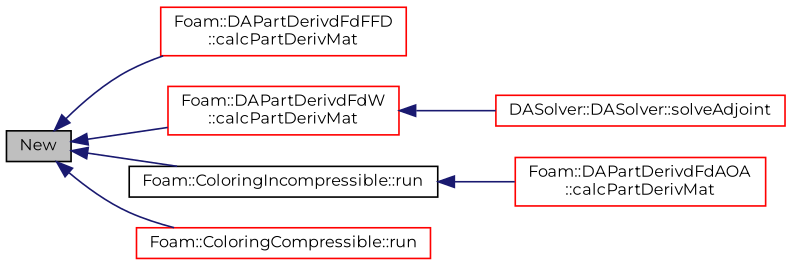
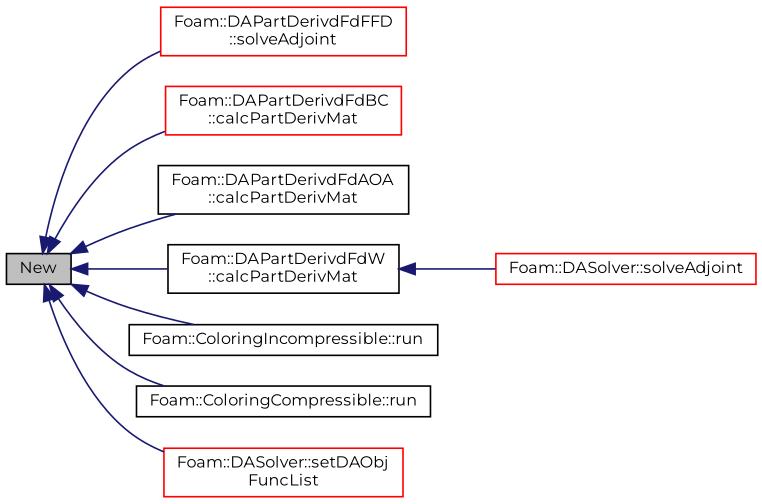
(283, 31) -> (283, 31)
(283, 111) -> (283, 269)
none -> (283, 111)
(640, 111) -> (626, 269)
(485, 182) -> (130, 228)
(640, 182) -> (283, 190)
(283, 243) -> (283, 401)
none -> (283, 472)
